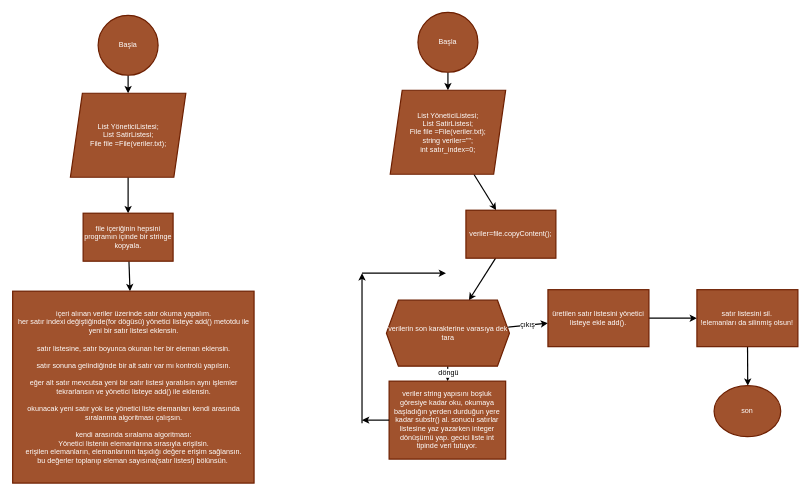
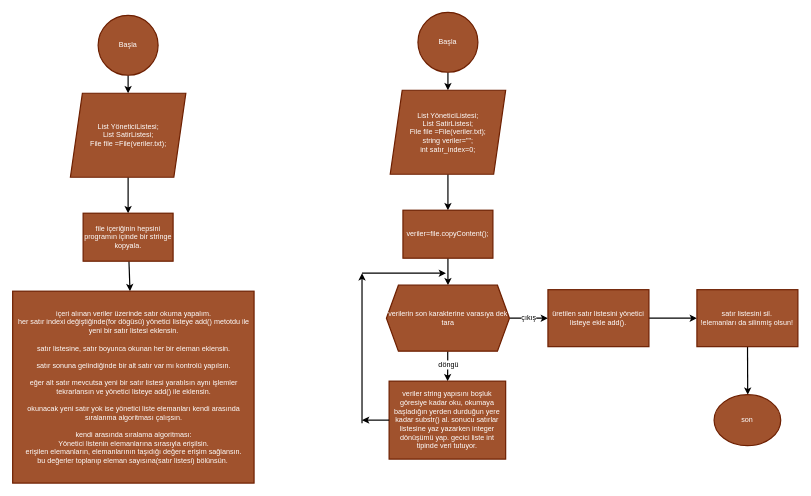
(511, 234) -> (448, 234)
(448, 333) -> (448, 318)
(748, 411) -> (748, 420)
